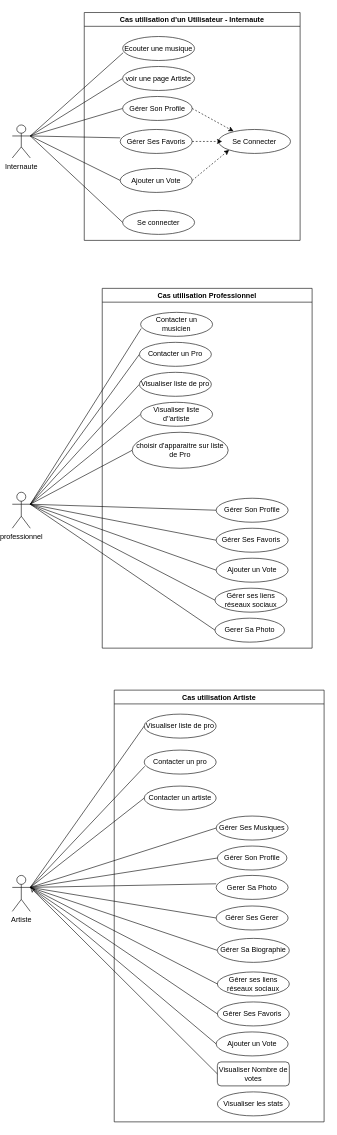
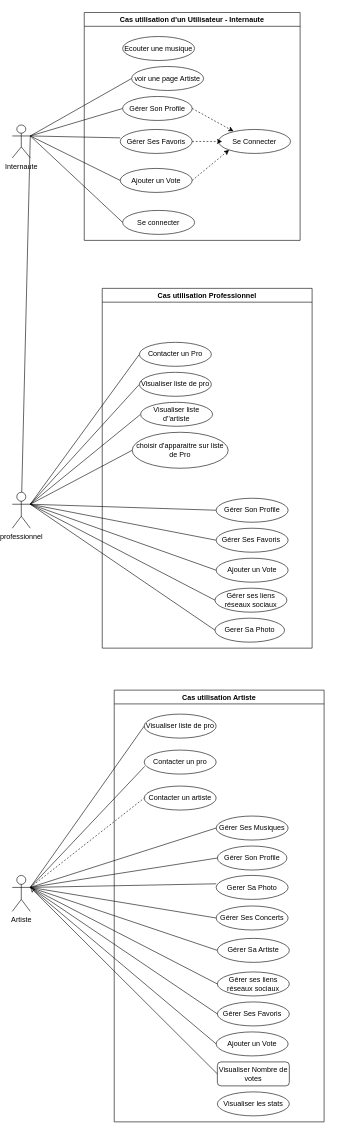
(159, 78) -> (168, 78)
(82, 89) -> (26, 315)
(177, 324) -> none
(94, 403) -> none
(90, 841) -> (90, 841)
(252, 918) -> (252, 918)
(254, 951) -> (254, 951)
